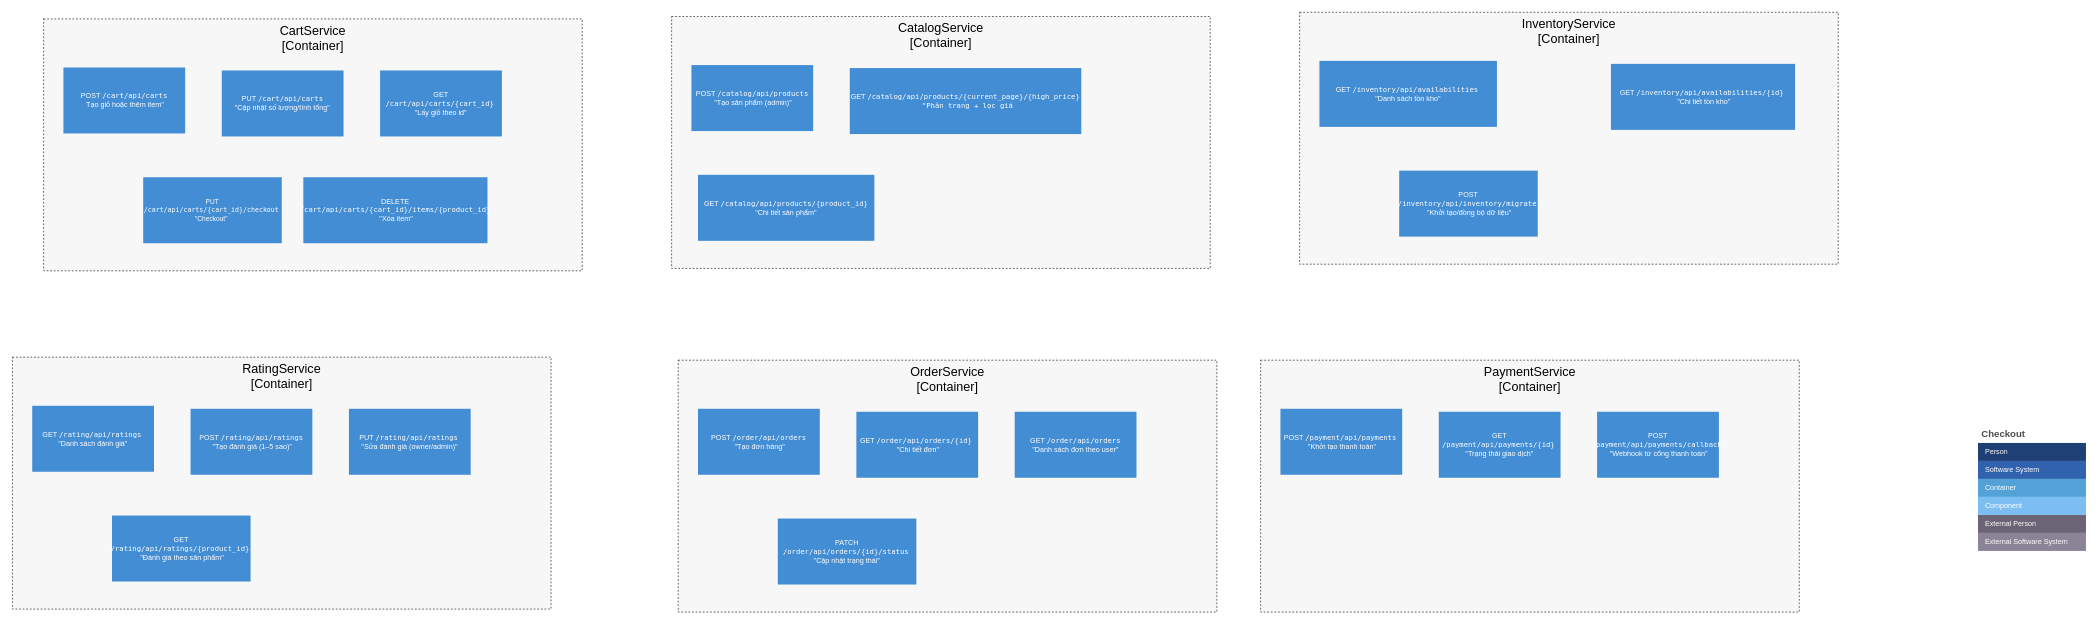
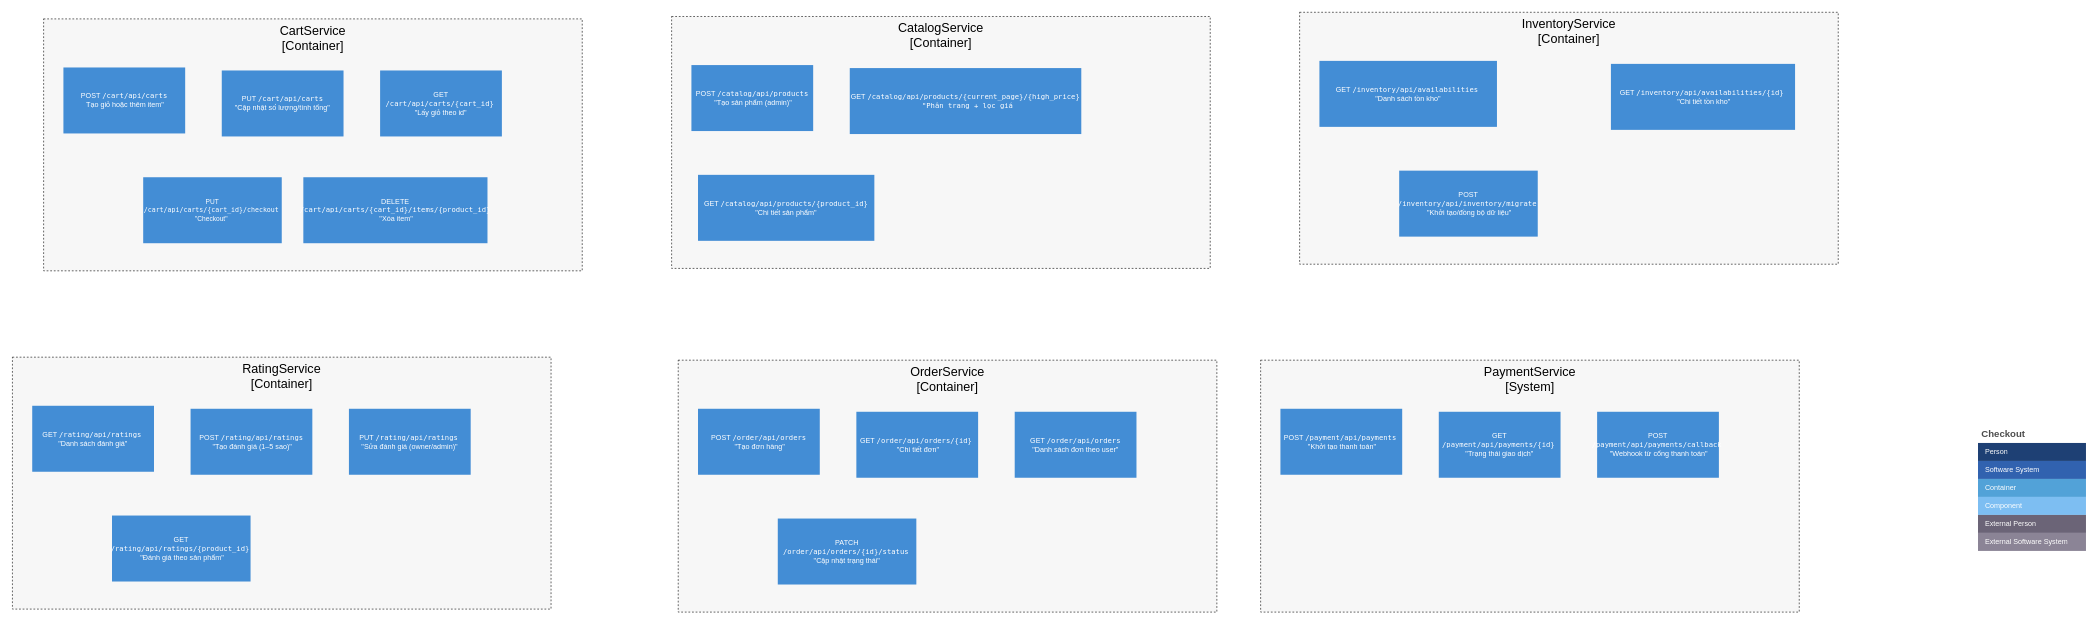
(1530, 373) -> (1530, 373)
